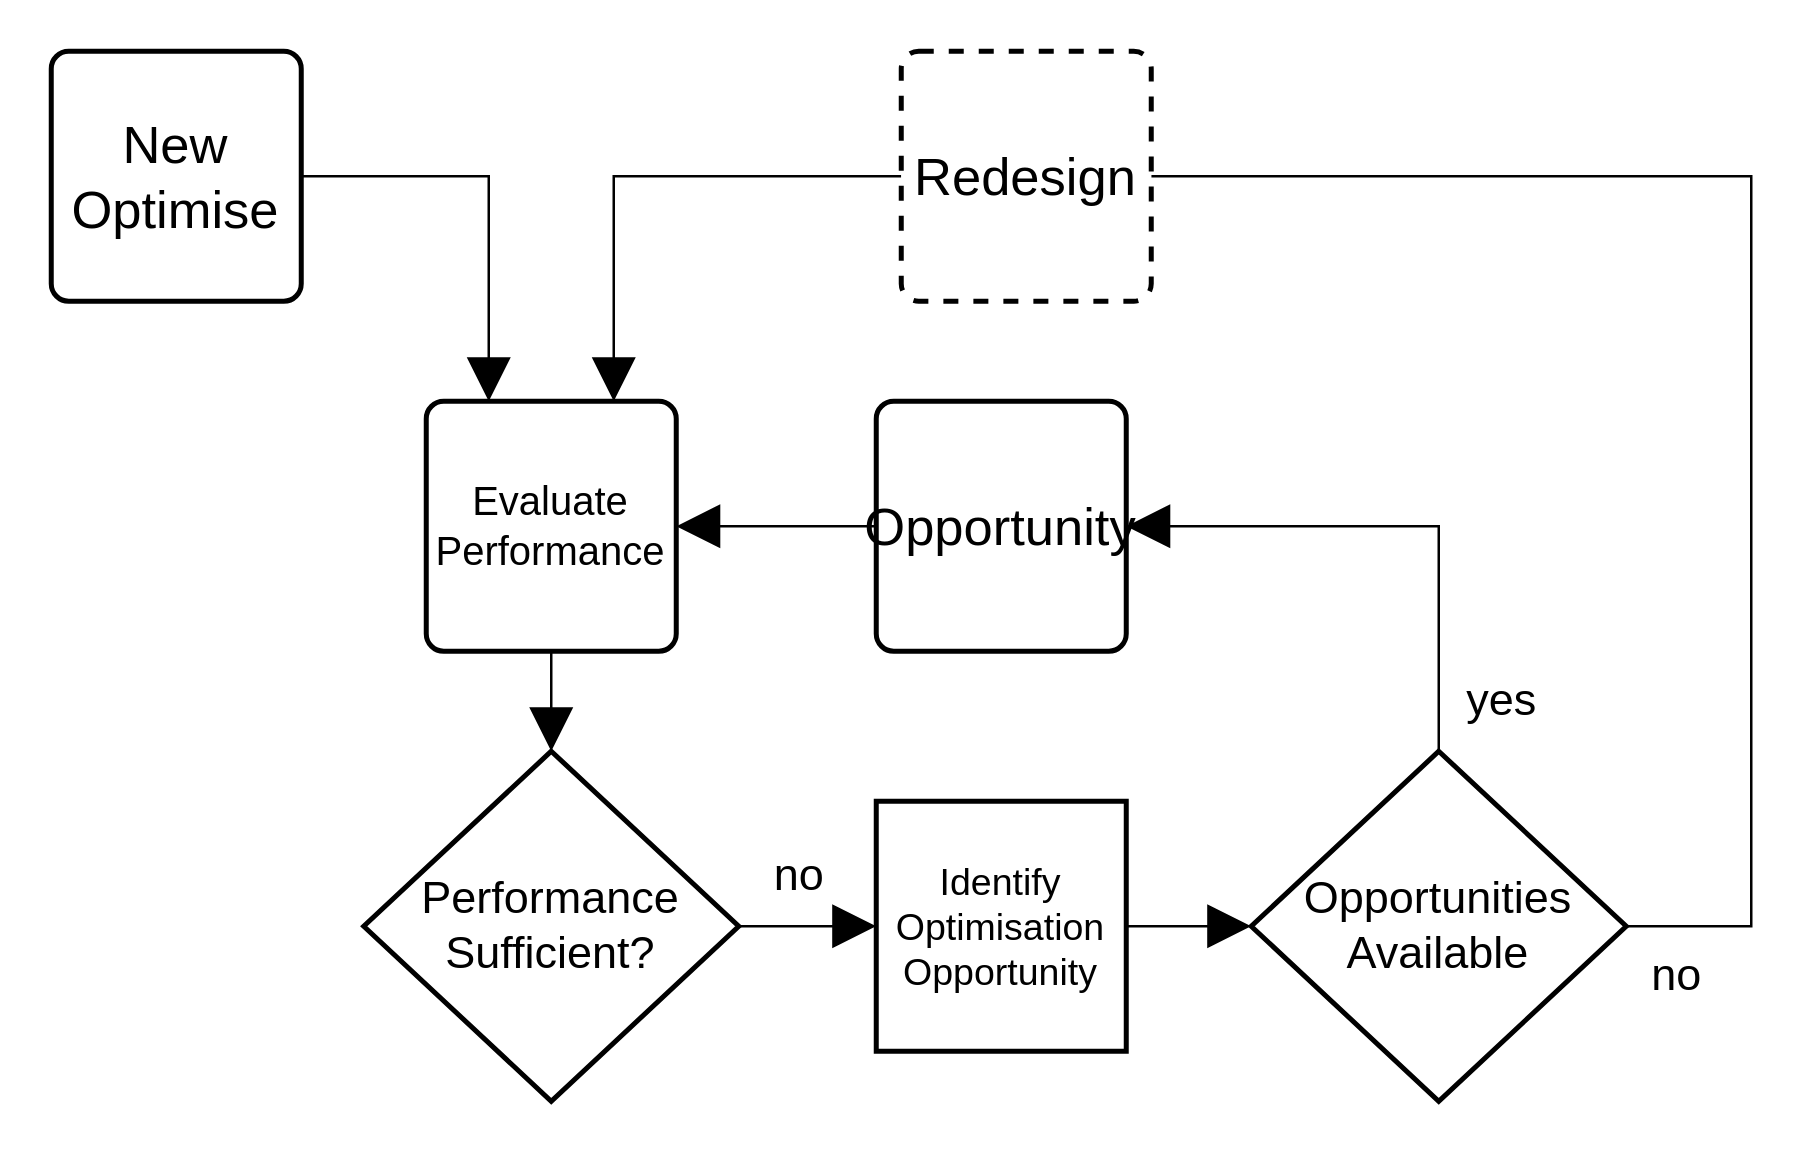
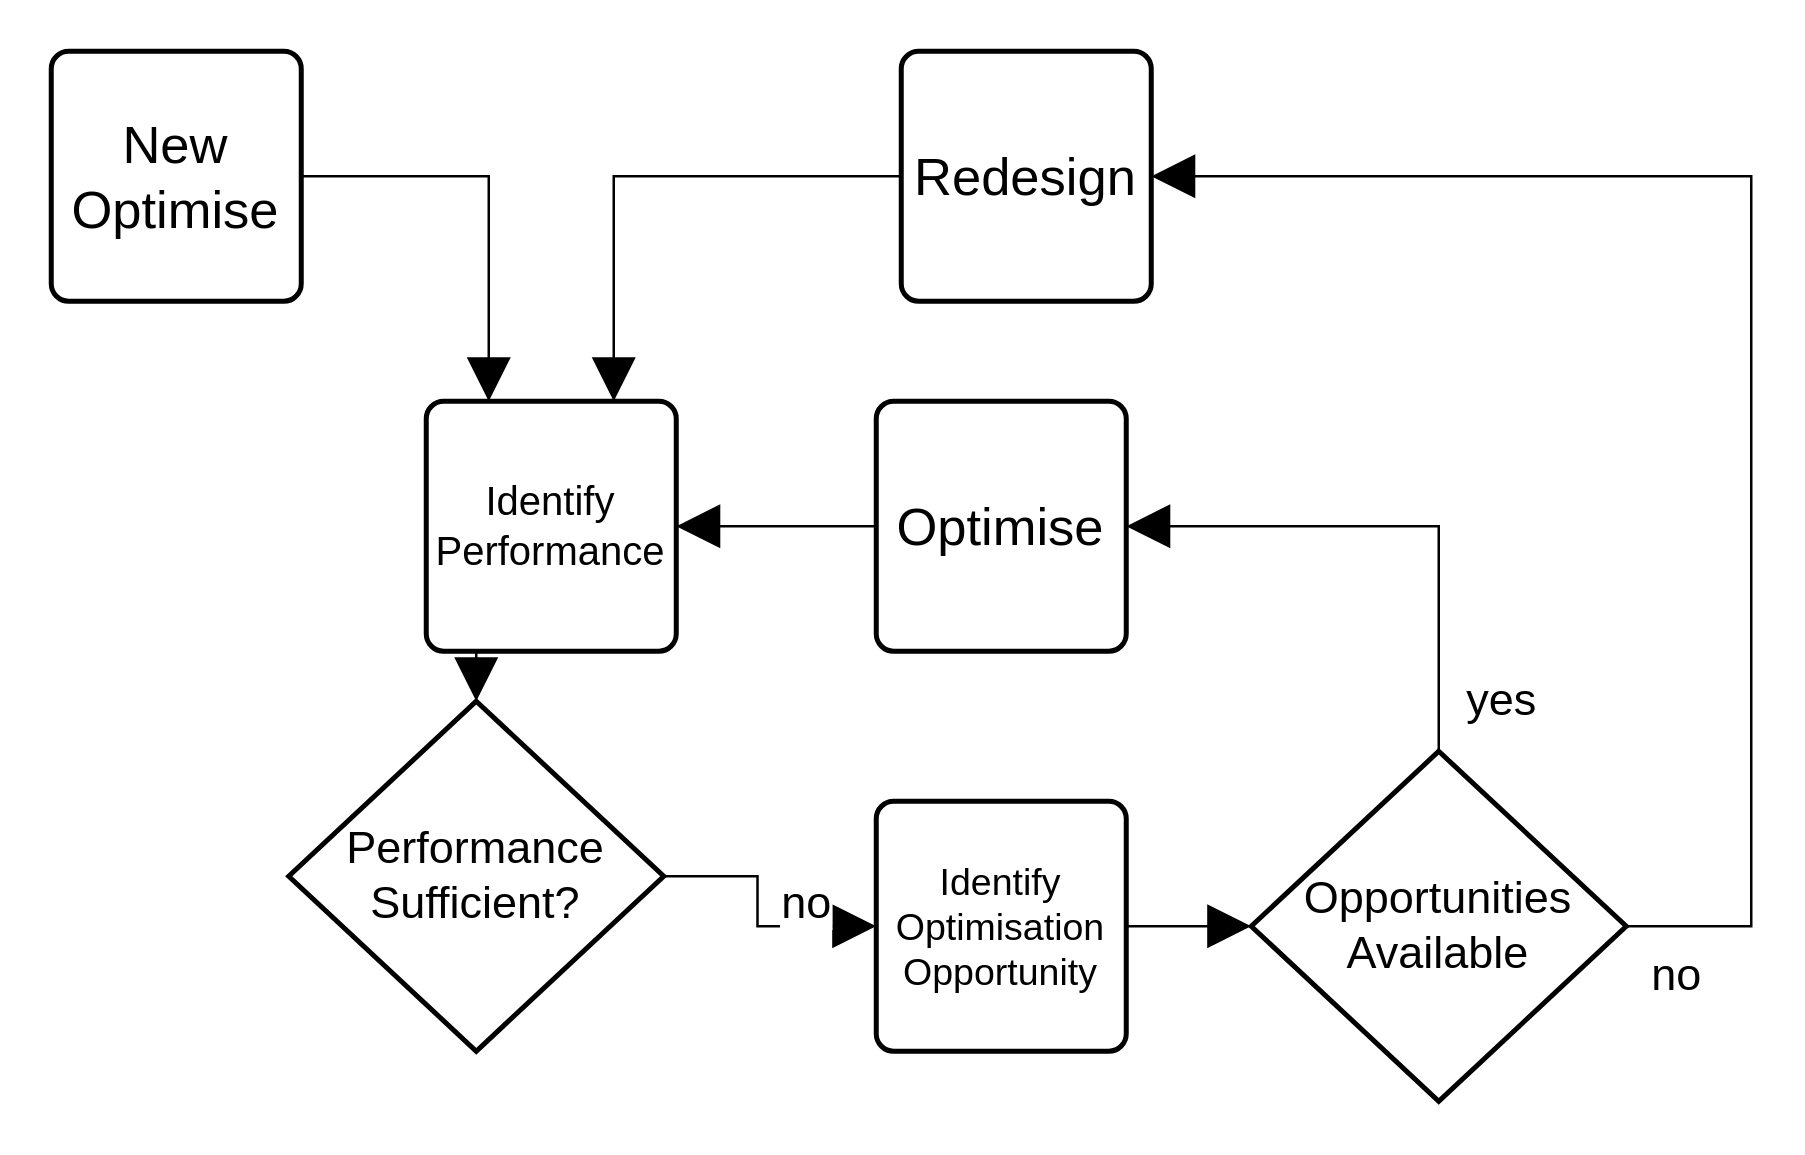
(1026, 176) -> (1026, 176)
(1174, 176) -> (1195, 176)
(551, 526) -> (551, 526)
(1001, 526) -> (1001, 526)
(551, 926) -> (476, 876)
(1001, 926) -> (1001, 926)
